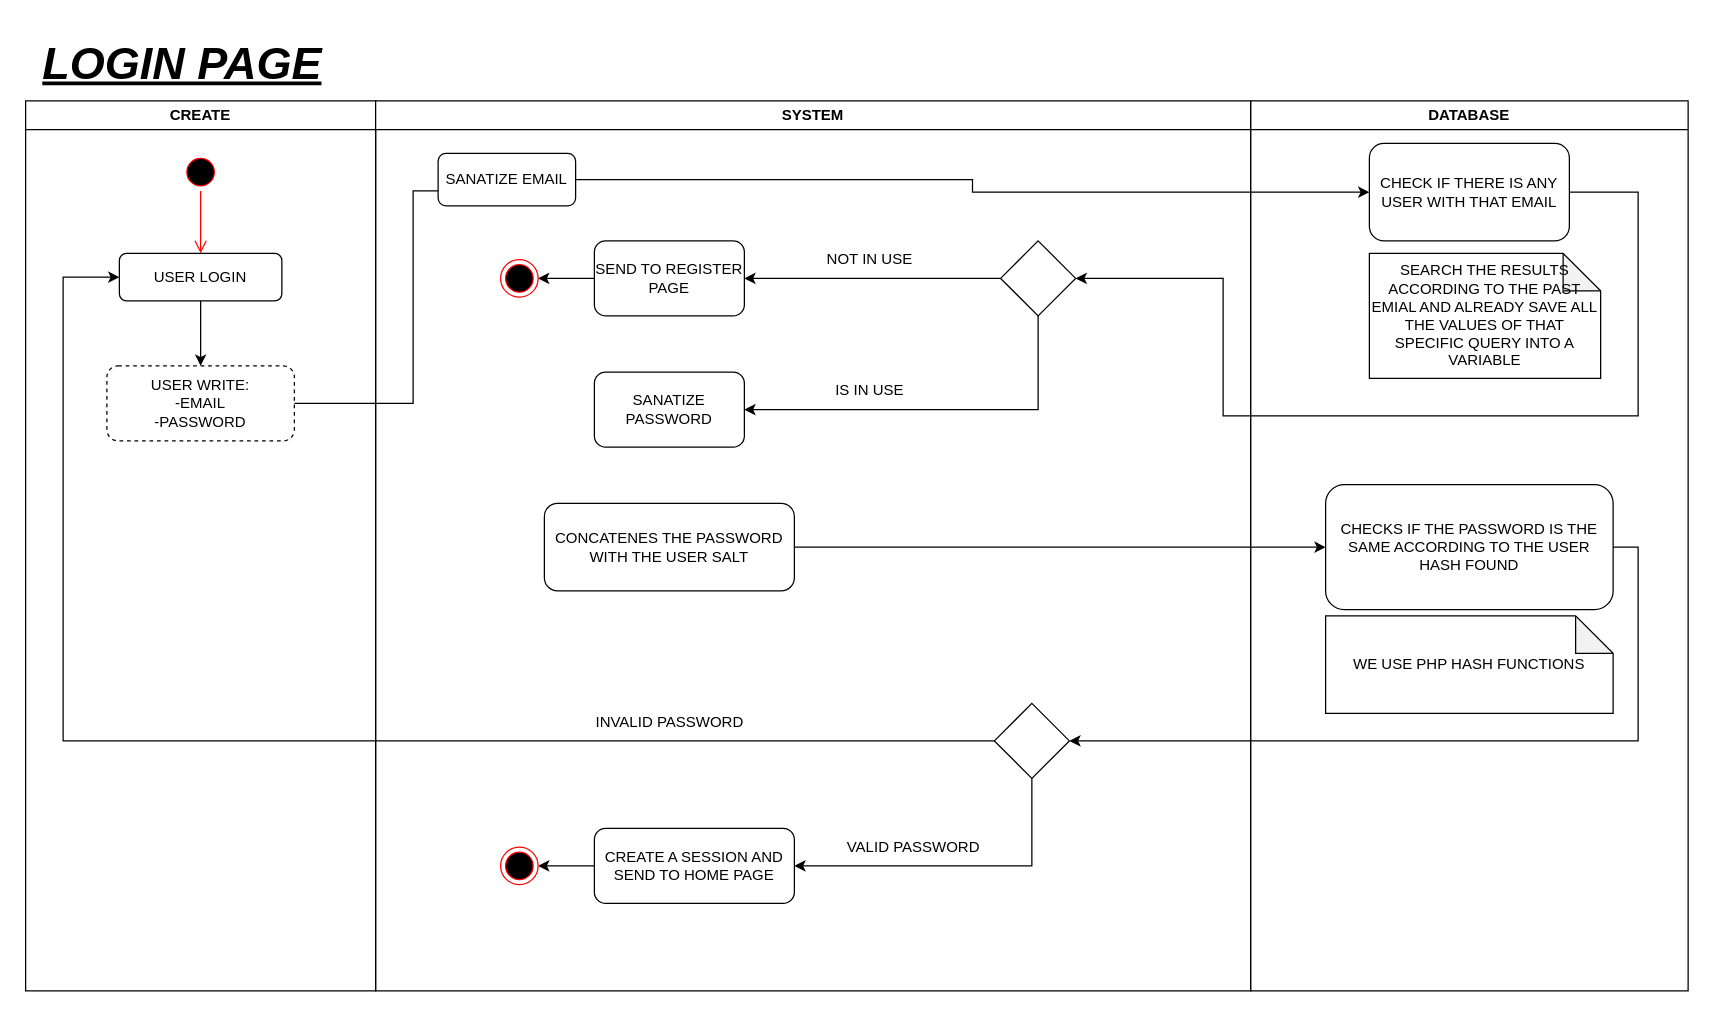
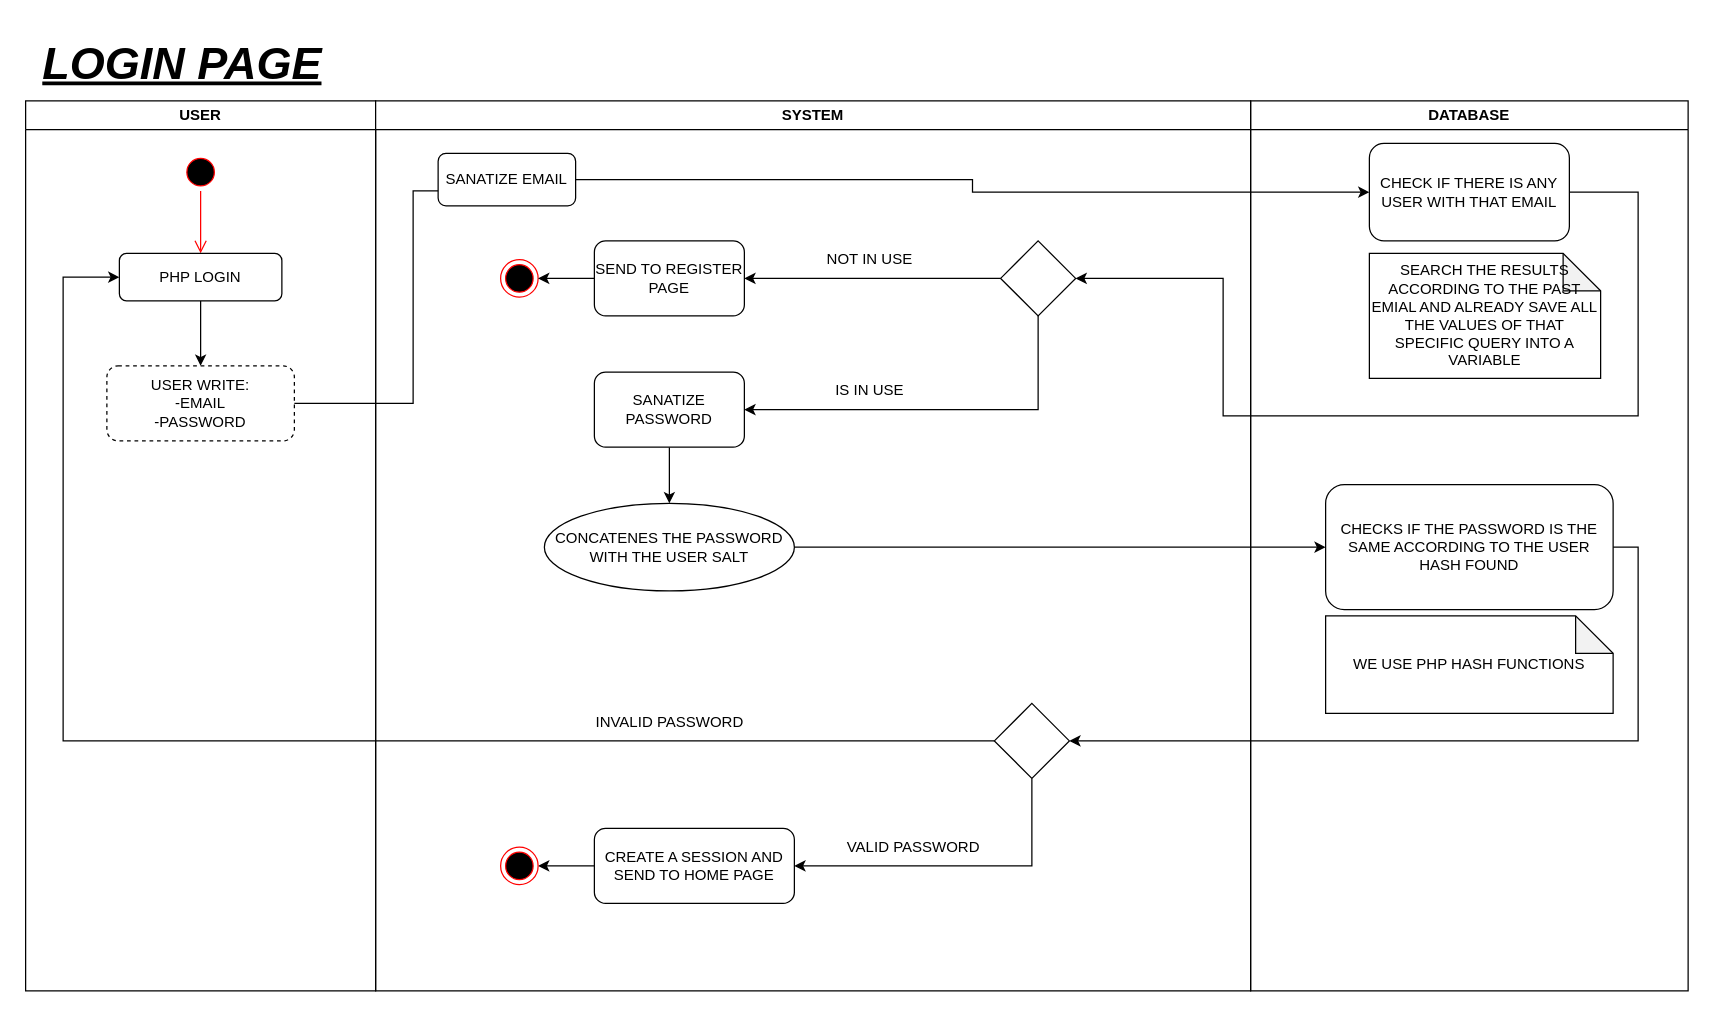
(201, 116) -> (201, 116)
(201, 277) -> (201, 277)
none -> (669, 471)
(669, 547) -> (669, 547)
